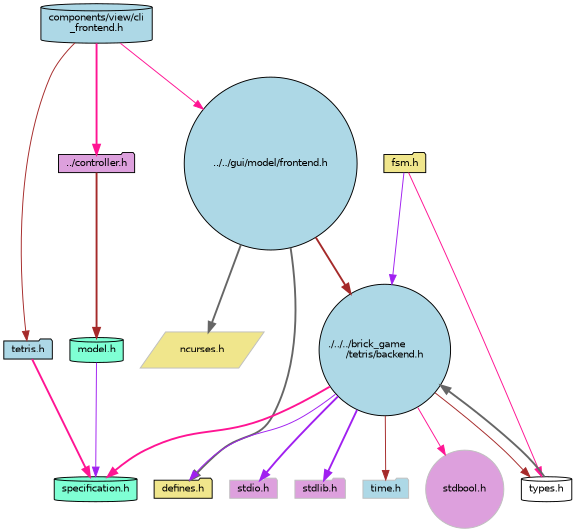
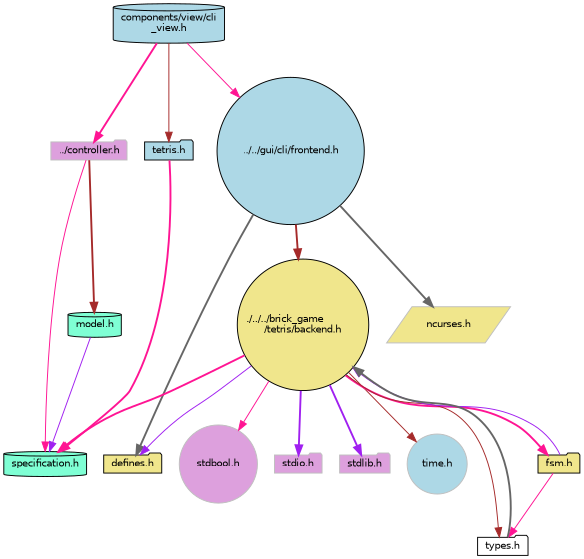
(97, 23) -> (169, 23)
(97, 164) -> (89, 151)
(271, 164) -> (291, 151)
none -> (54, 299)
(385, 350) -> (303, 325)
none -> (446, 407)
(386, 489) -> (437, 464)
(547, 489) -> (503, 546)
